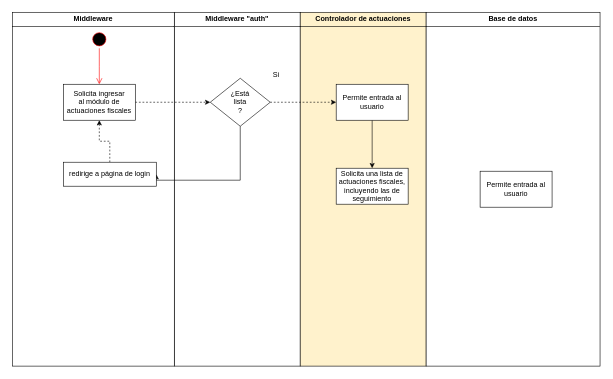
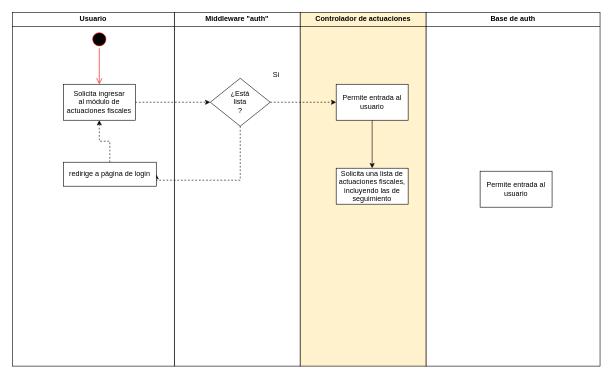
(31, 17) -> (25, 17)
(451, 17) -> (449, 17)
(224, 180) -> (224, 180)
